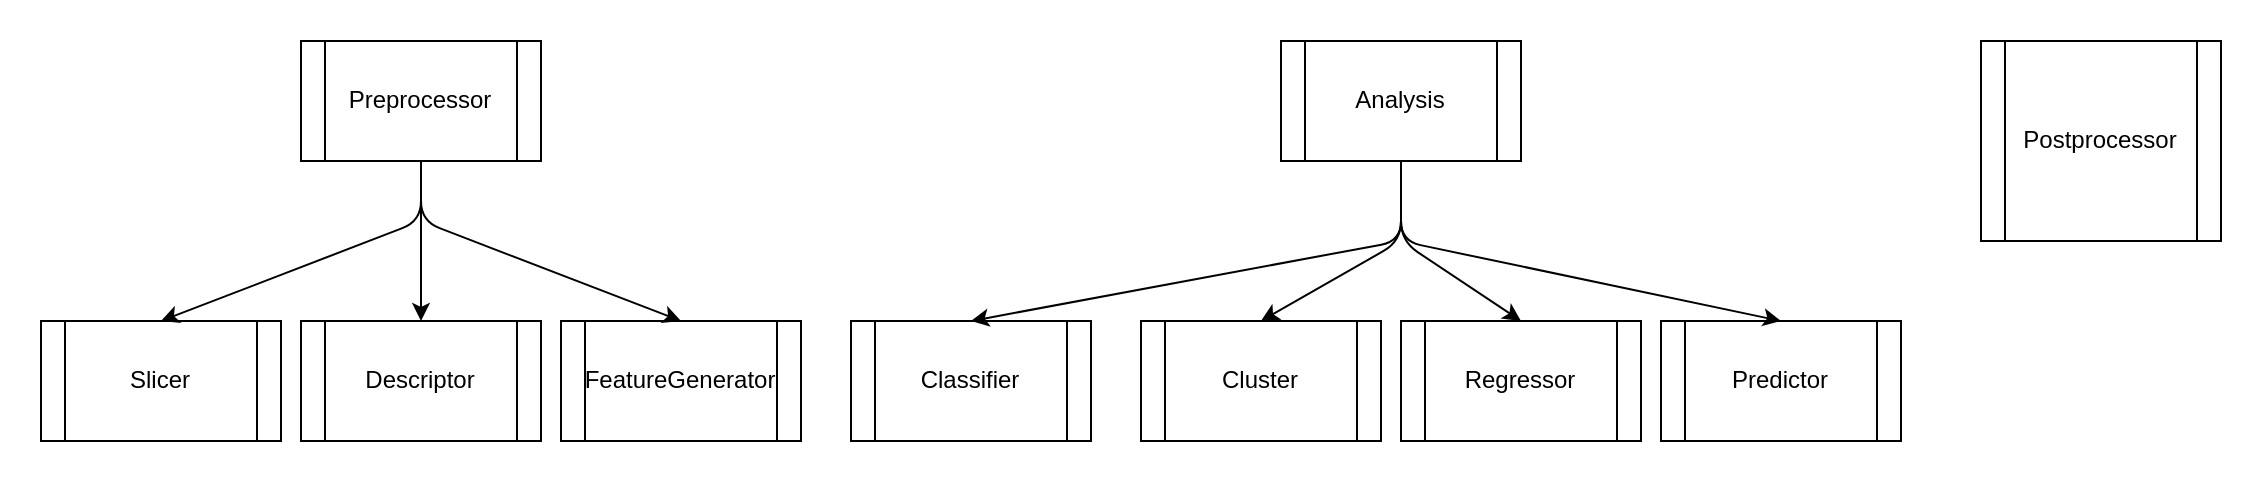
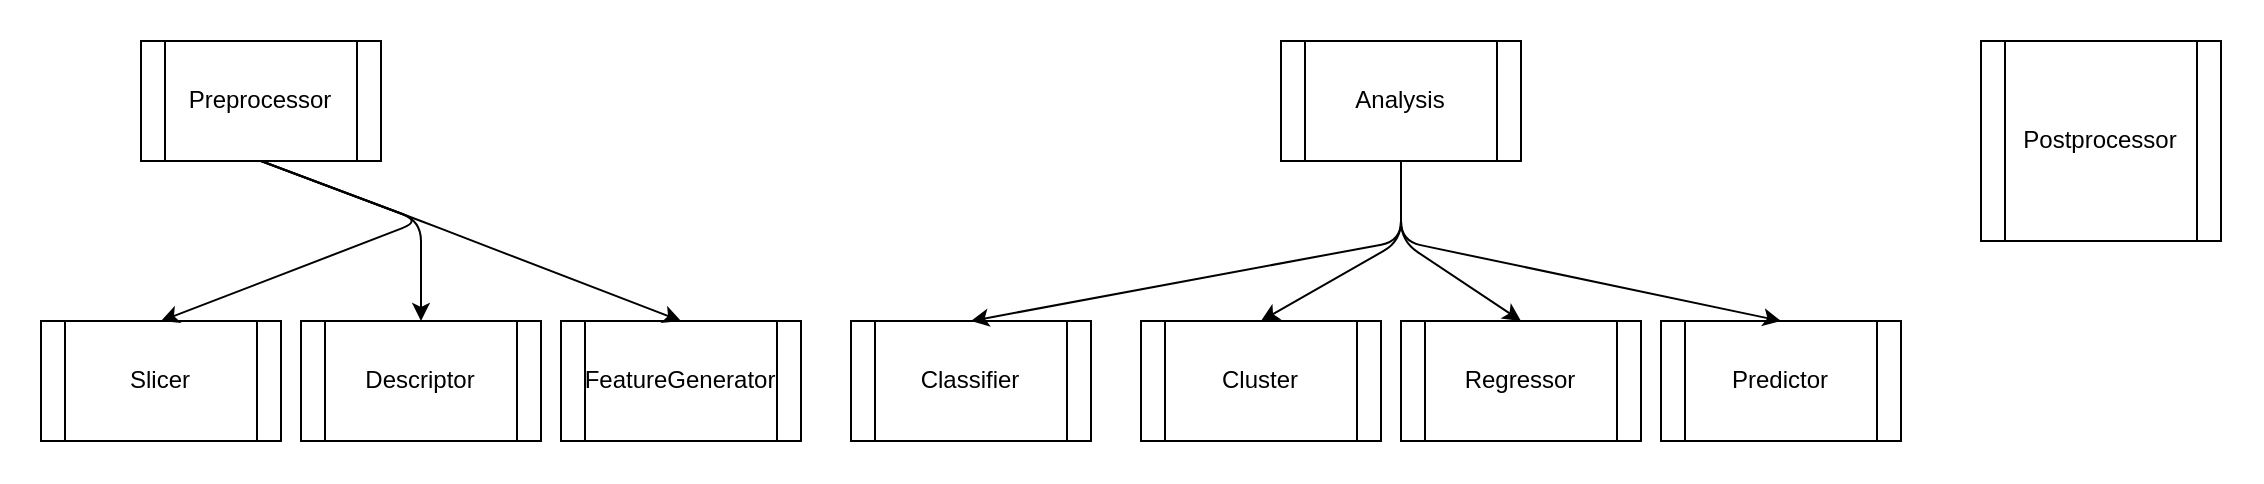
(421, 101) -> (261, 101)
